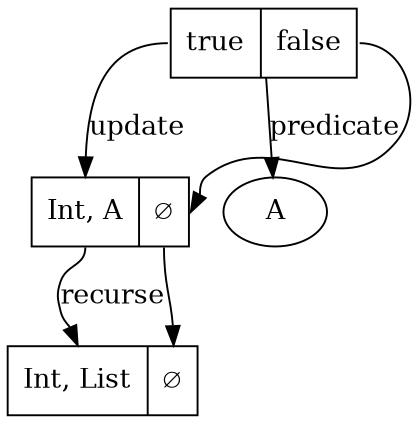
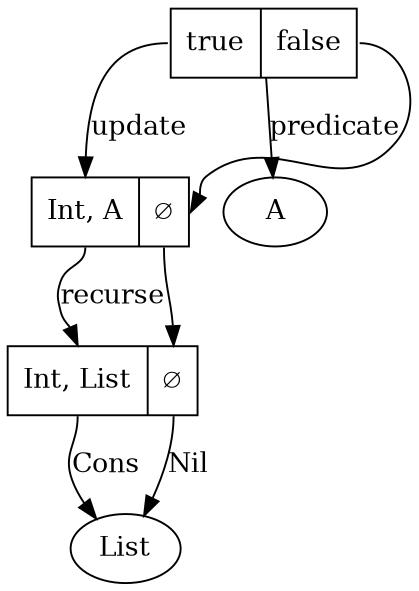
none -> (126, 549)
